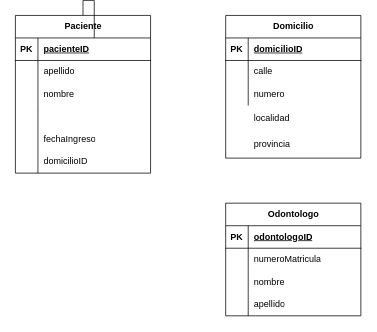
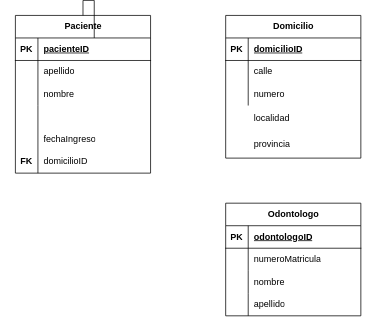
none -> (27, 162)
